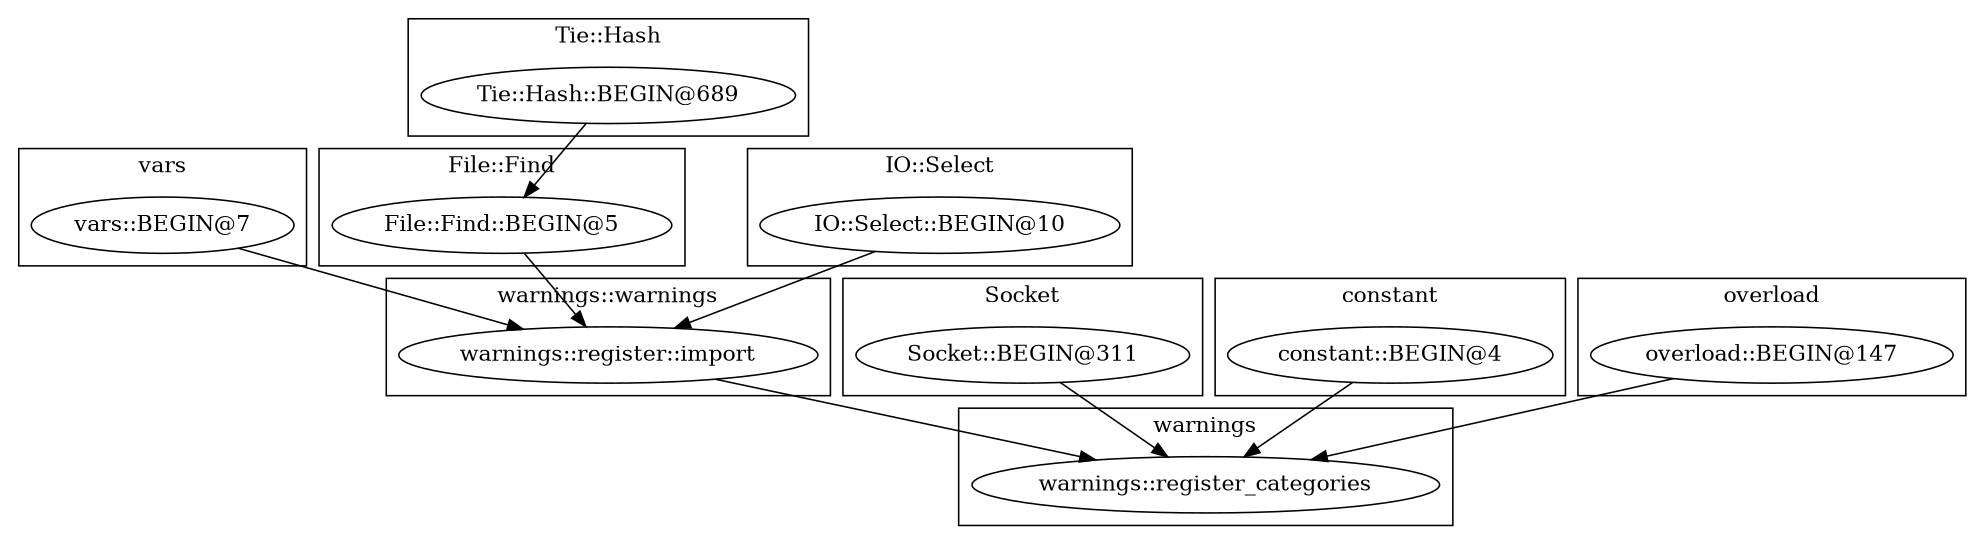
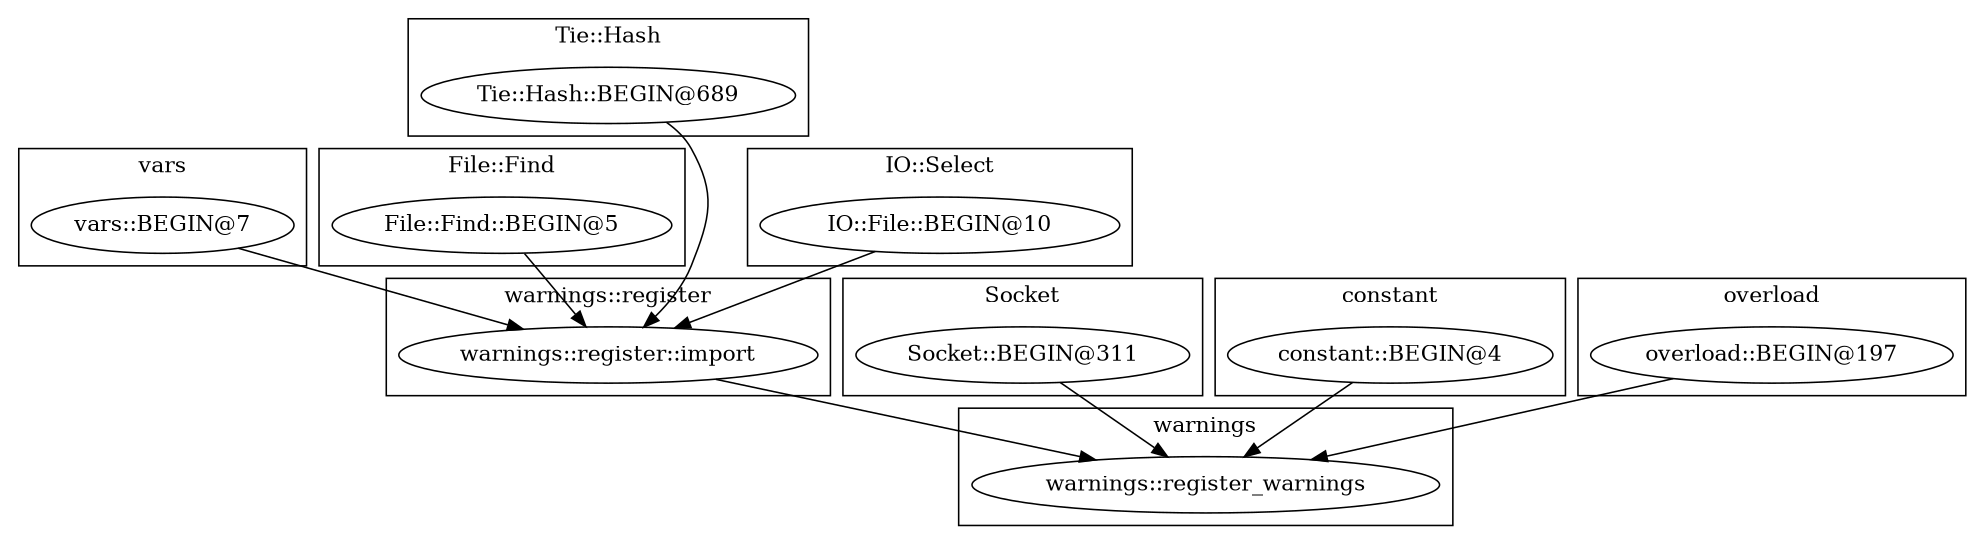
(556, 159) -> (706, 220)
(940, 225) -> (940, 225)
(608, 296) -> (608, 296)
(1772, 355) -> (1772, 355)
(1206, 485) -> (1206, 485)
